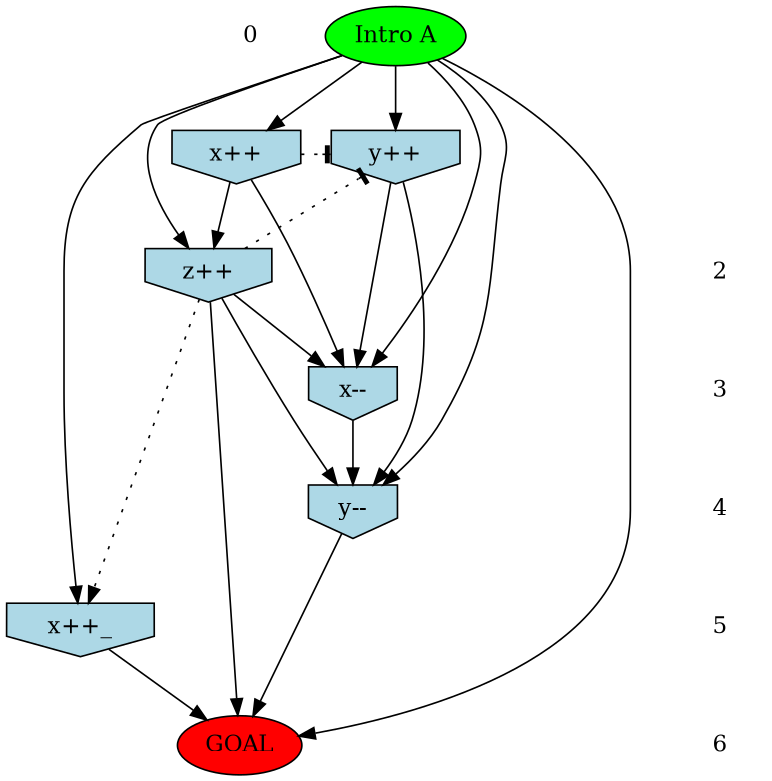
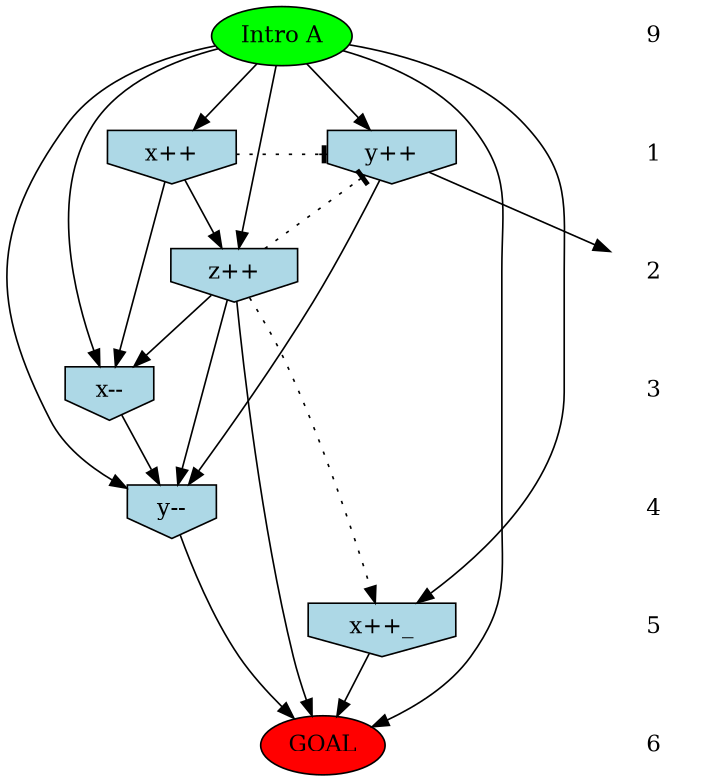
(251, 36) -> (654, 36)
none -> (654, 154)
(375, 266) -> (516, 210)
